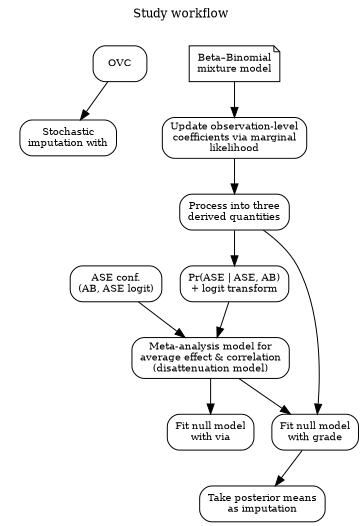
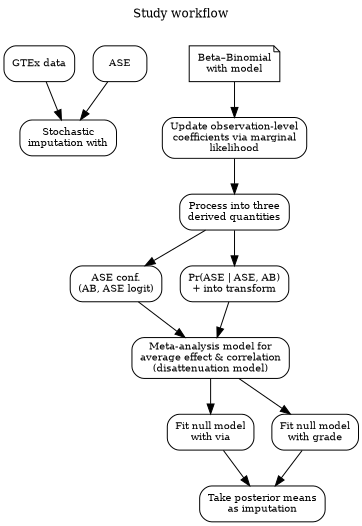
none -> (39, 64)
(120, 64) -> (120, 64)
(235, 64) -> (235, 64)
(235, 284) -> (235, 284)
(312, 309) -> (180, 245)
none -> (234, 464)
